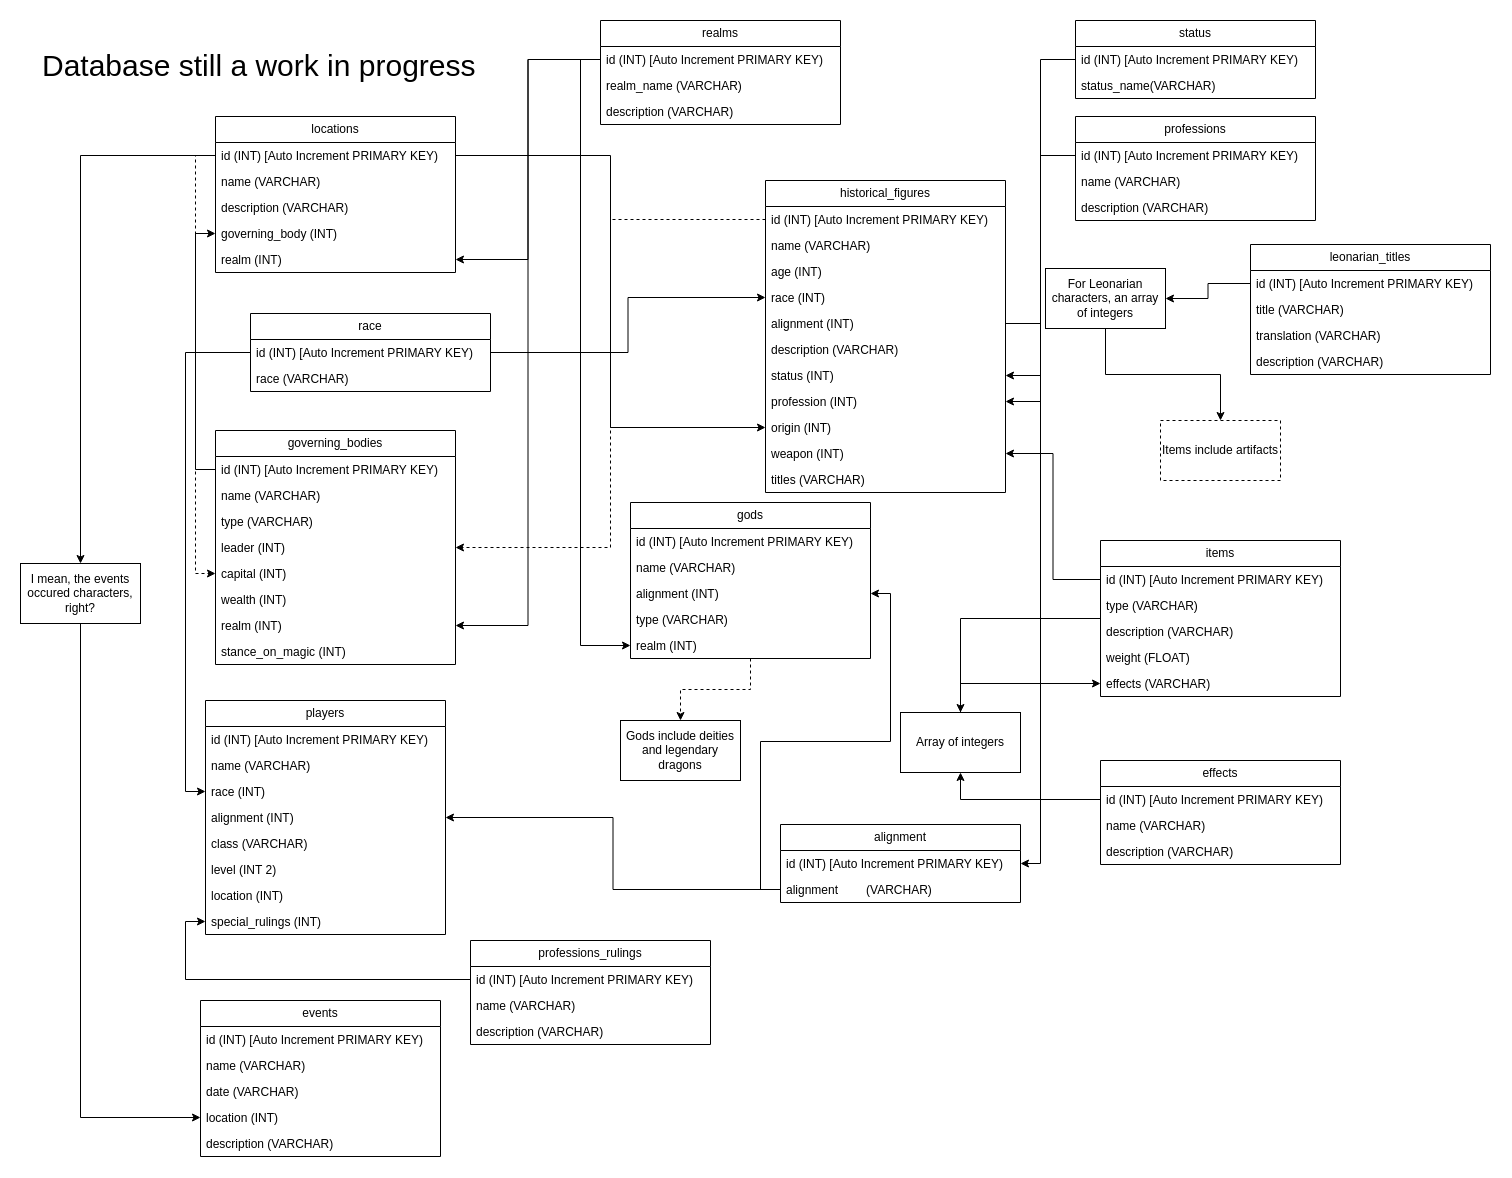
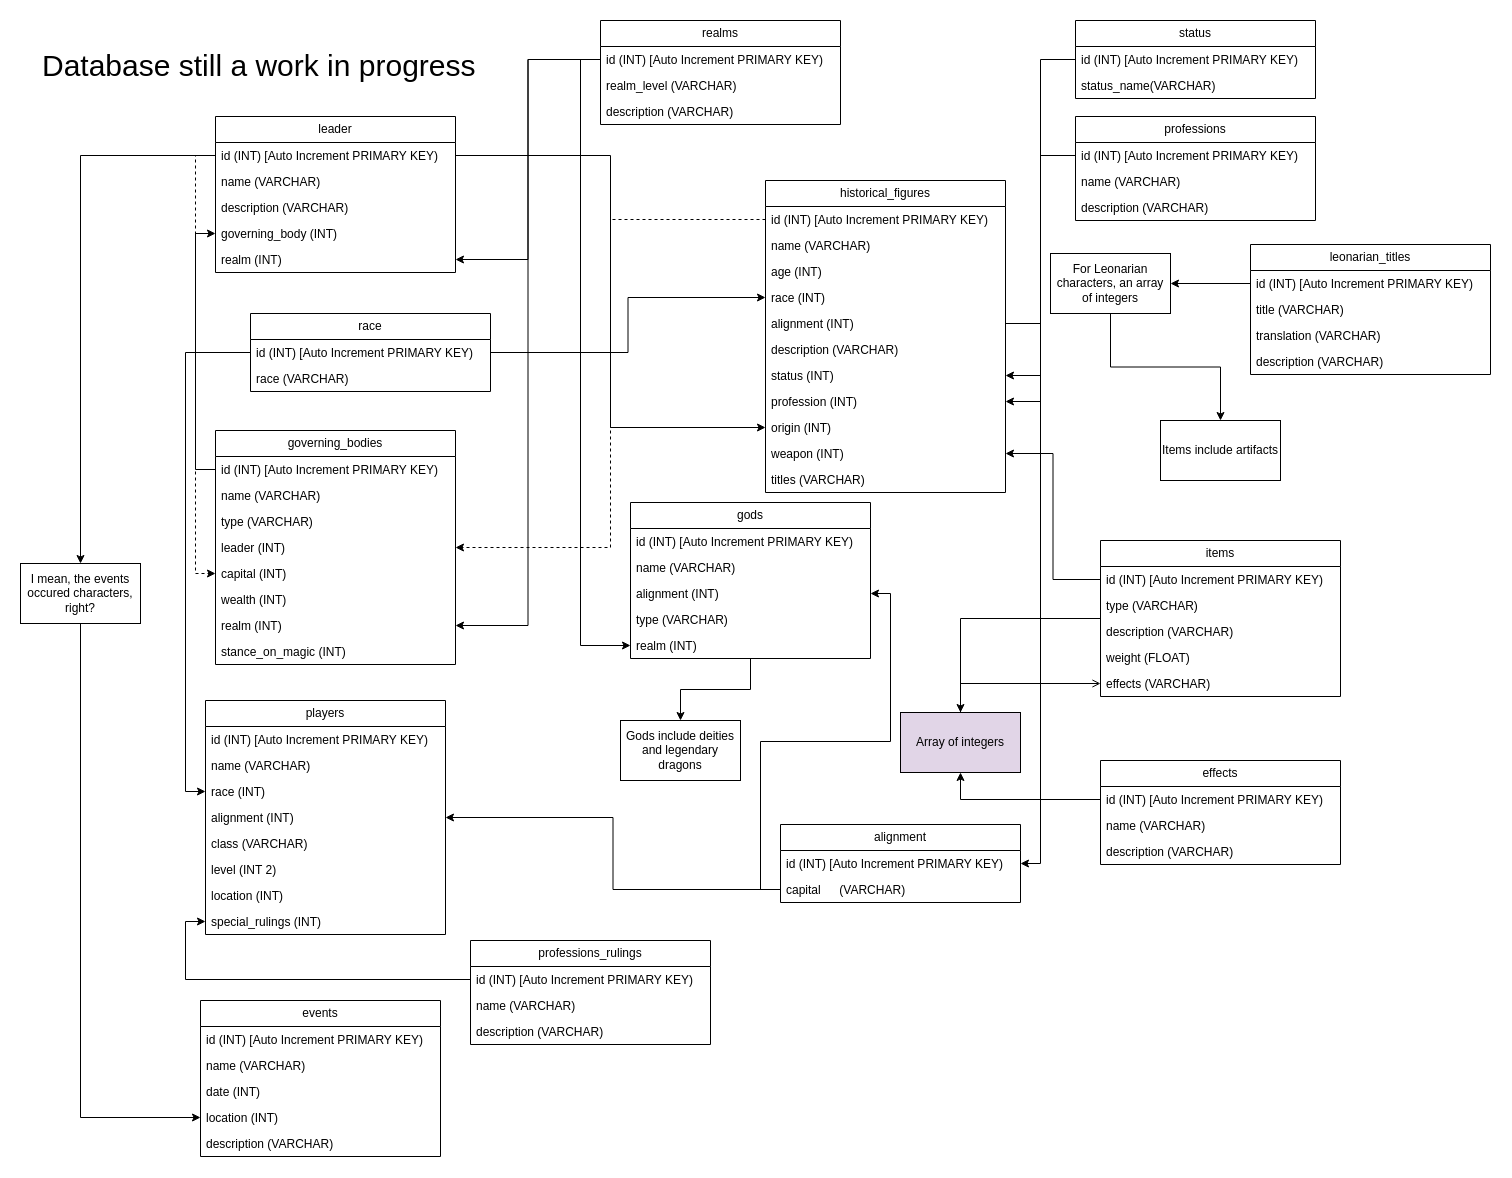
(671, 87) -> (671, 87)
(336, 130) -> (336, 130)
(1106, 299) -> (1111, 284)
(1221, 451) -> (1221, 451)
(1092, 684) -> (1093, 684)
(719, 690) -> (719, 690)
(961, 743) -> (961, 743)
(847, 891) -> (841, 891)
(252, 1093) -> (239, 1093)
